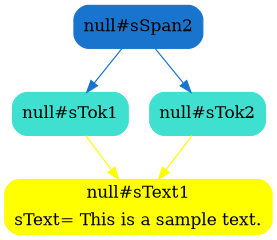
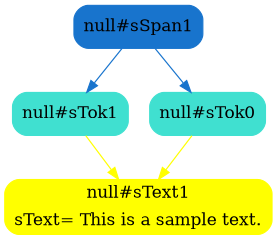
(138, 27) -> (138, 27)
(208, 114) -> (208, 114)
